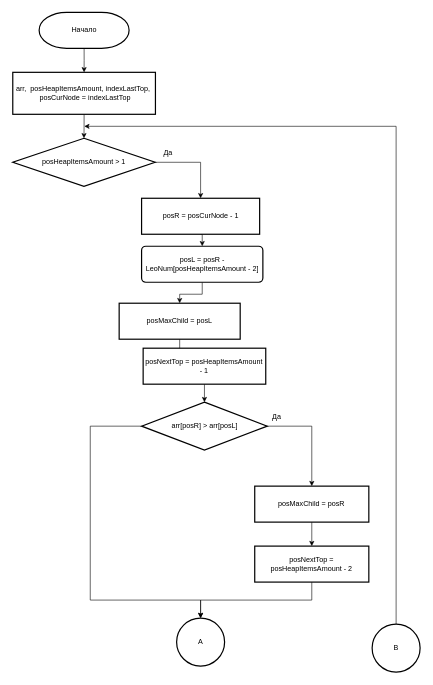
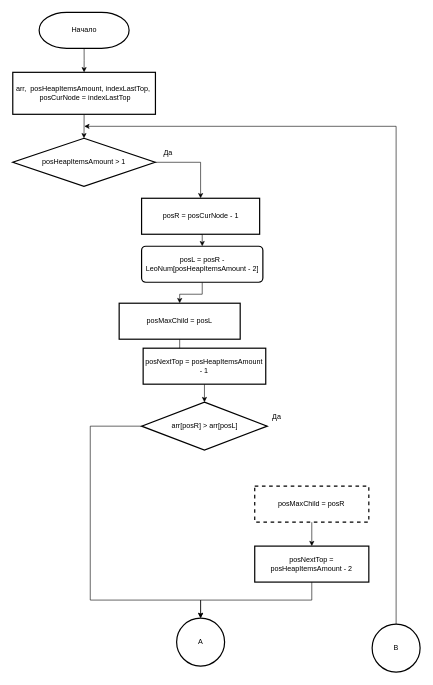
(311, 426) -> none
(312, 504) -> (312, 504)
